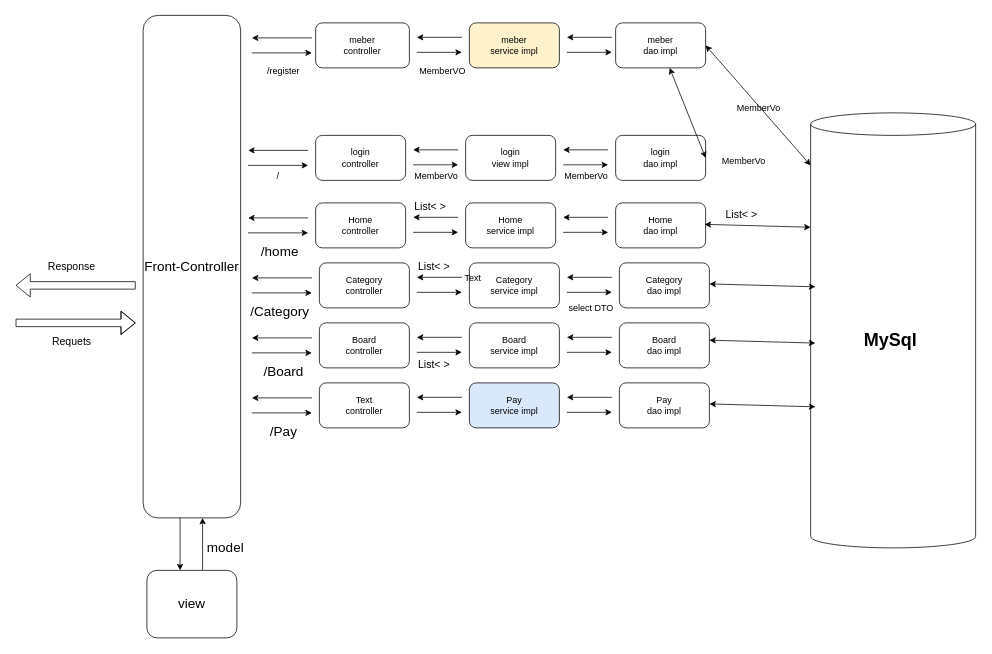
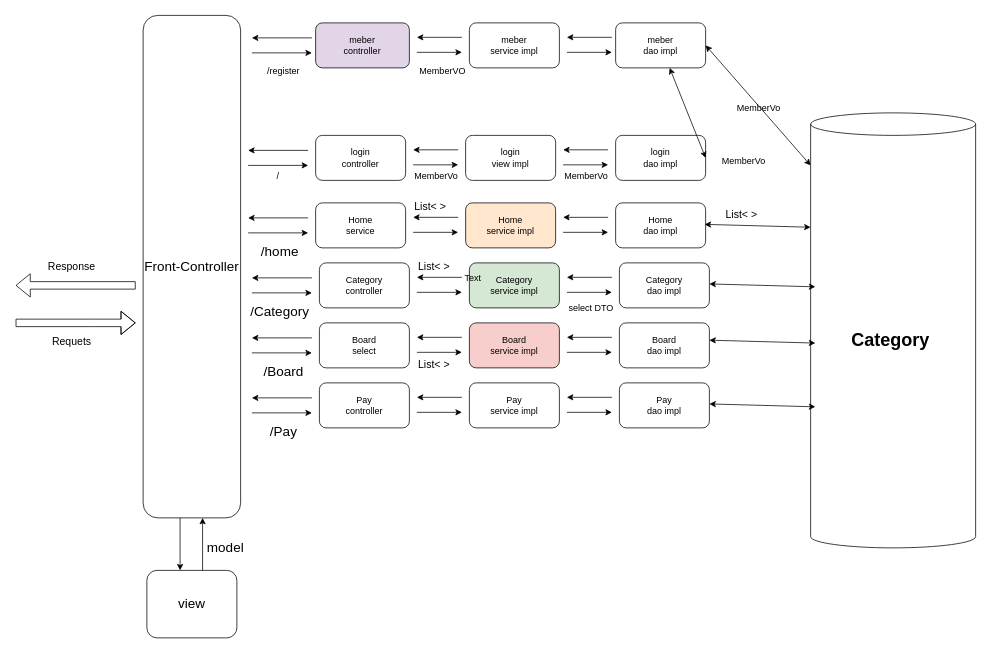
(362, 45) -> (362, 45)
(514, 45) -> (514, 45)
(360, 225) -> (360, 225)
(510, 225) -> (510, 225)
(514, 285) -> (514, 285)
(893, 340) -> (893, 340)
(364, 345) -> (364, 345)
(514, 345) -> (514, 345)
(364, 405) -> (364, 405)
(514, 405) -> (514, 405)
